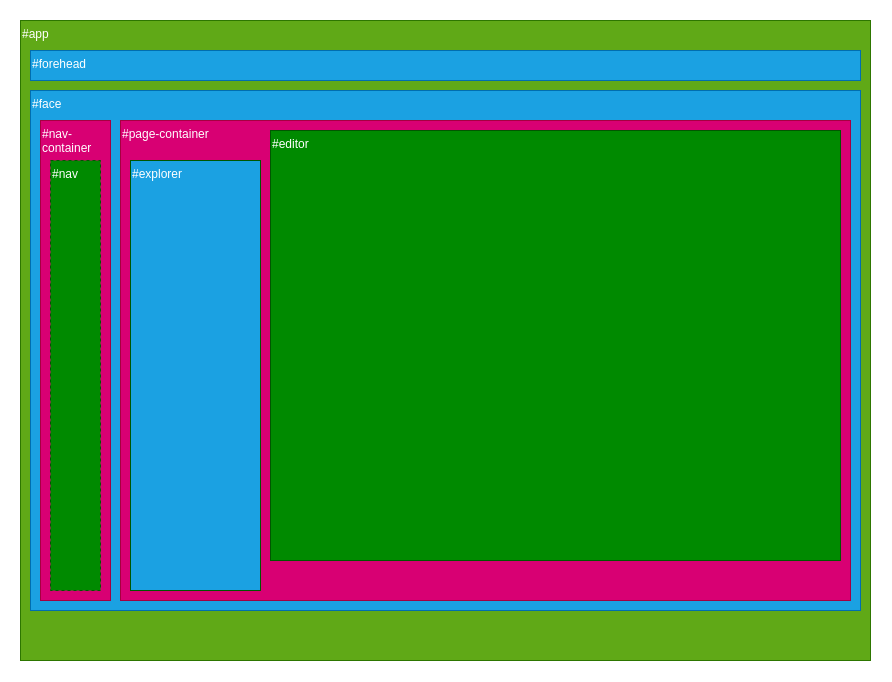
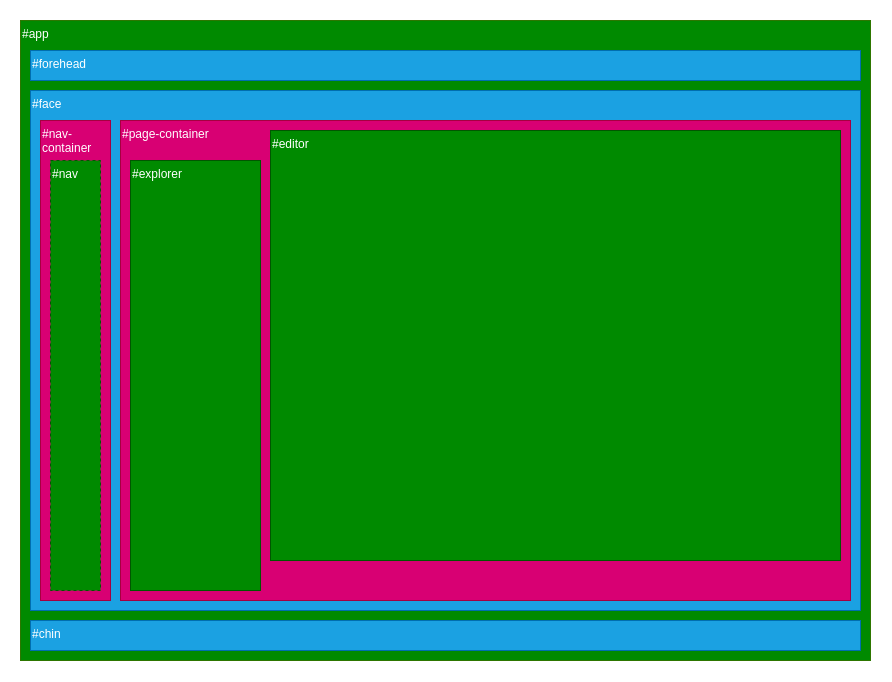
(36, 35) -> (36, 35)
(196, 376) -> (196, 376)
none -> (446, 636)
